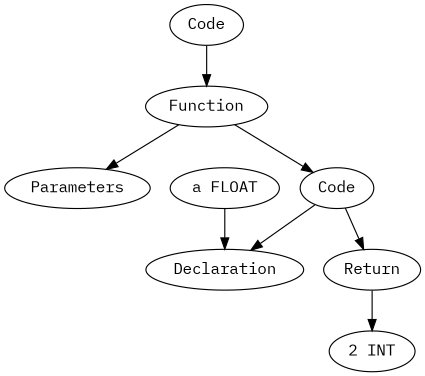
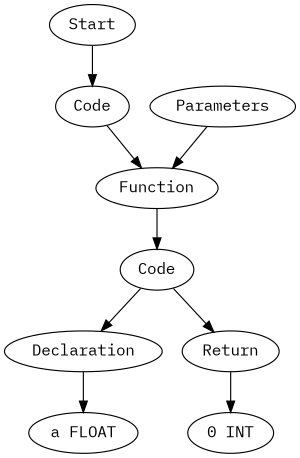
none -> (92, 25)
(148, 144) -> (193, 143)
(225, 223) -> (83, 387)
(372, 351) -> (231, 433)
